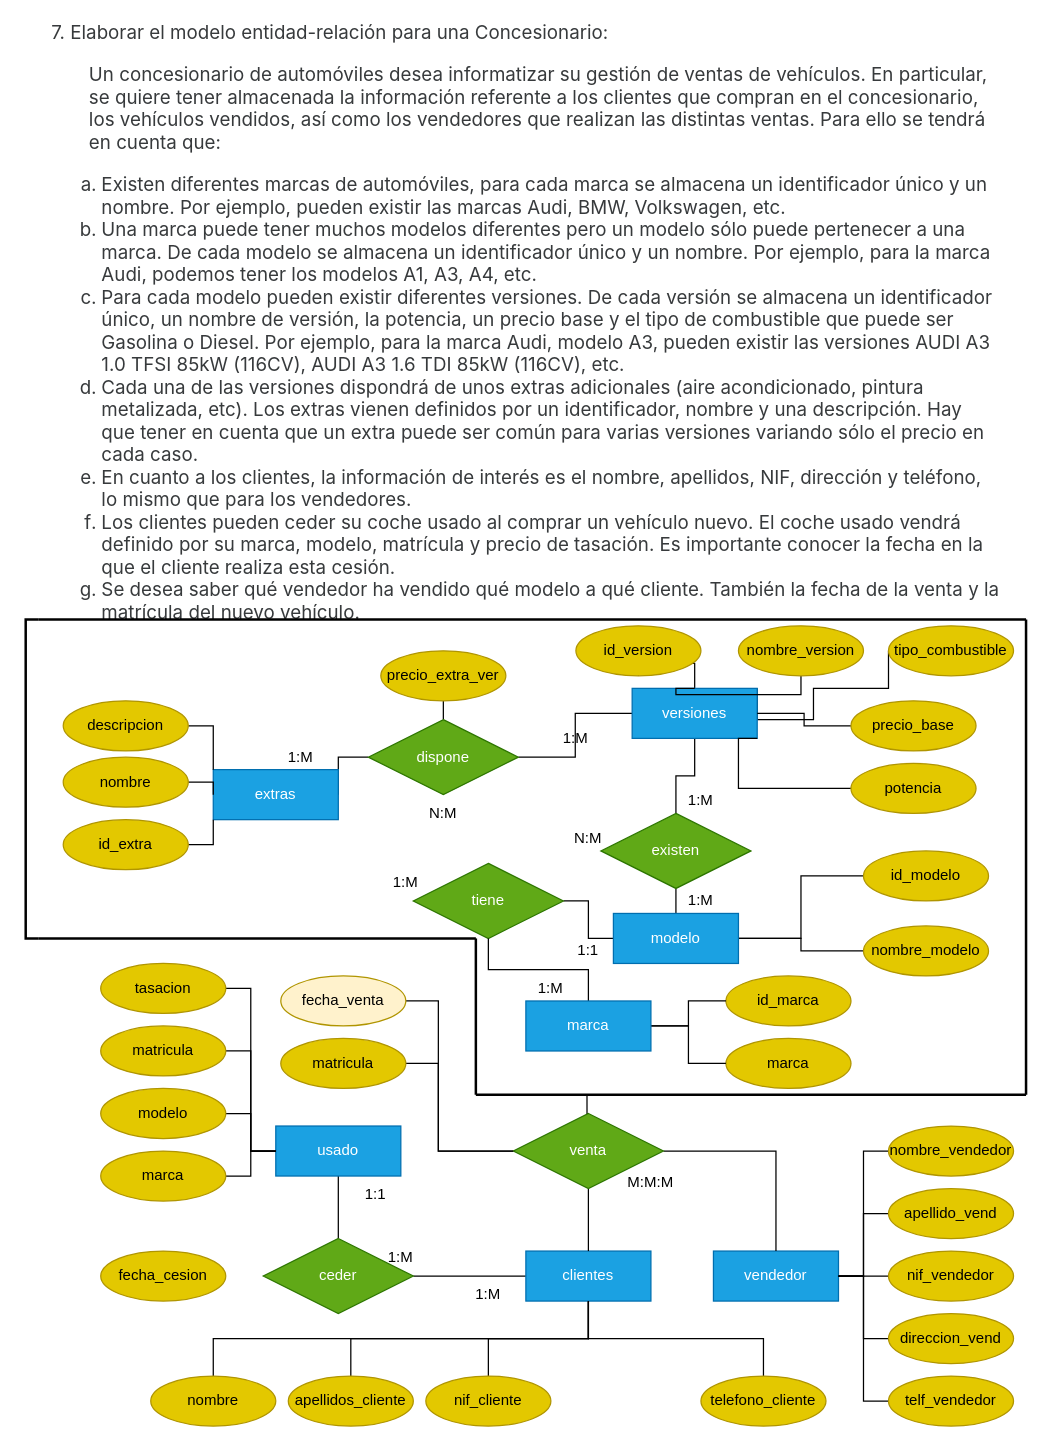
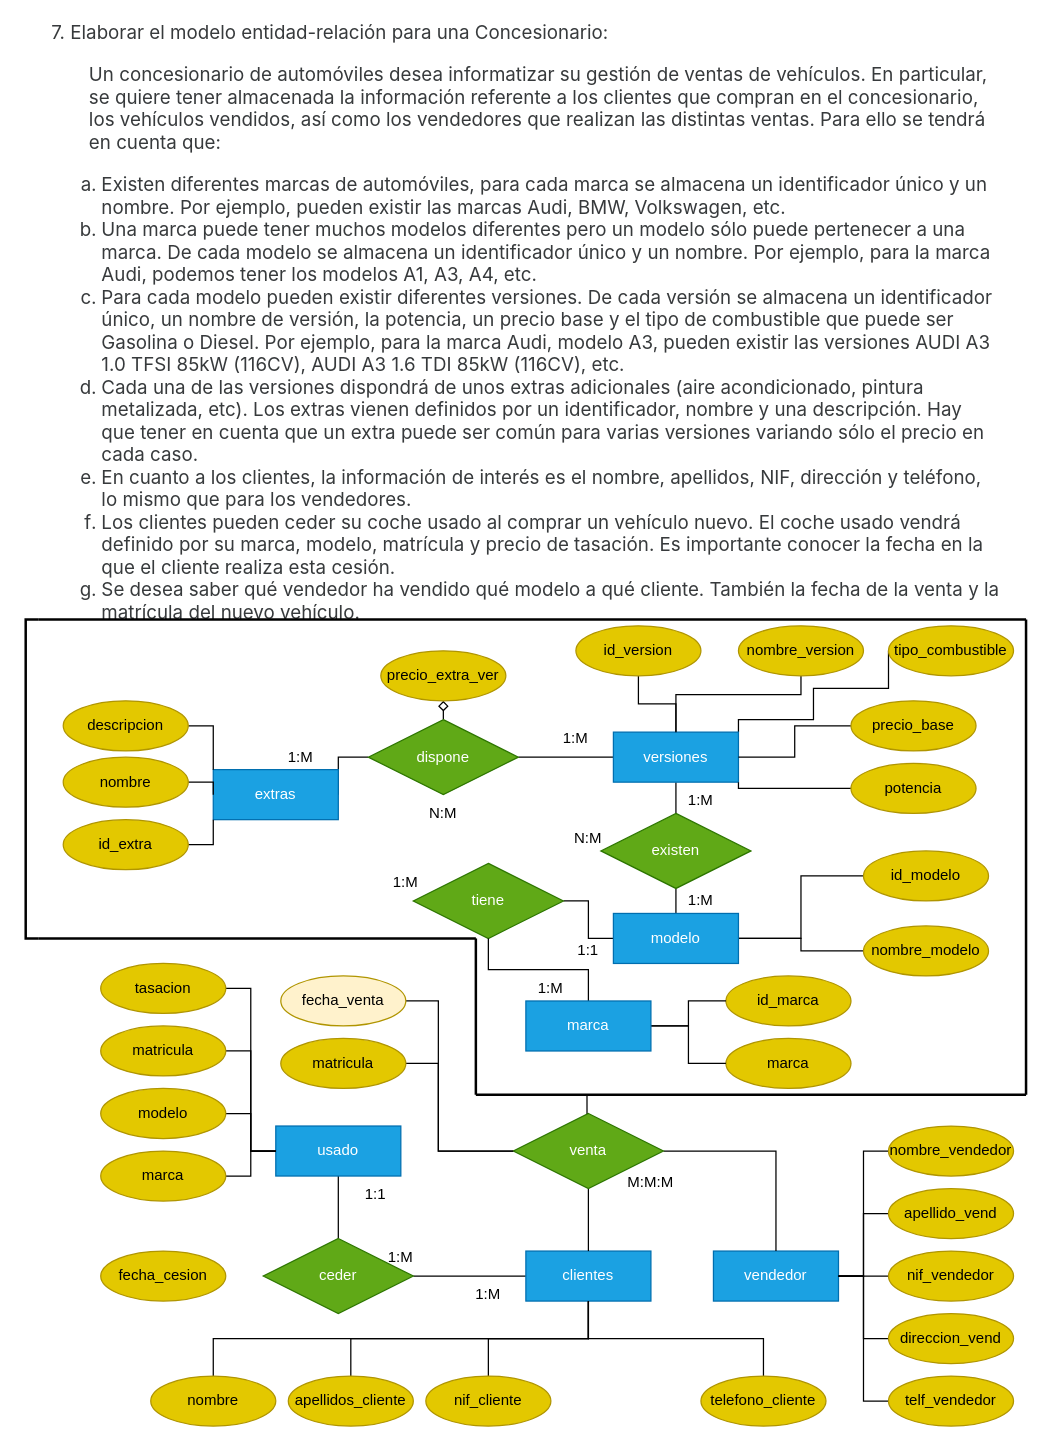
(443, 706) -> (443, 711)
(694, 713) -> (676, 757)
